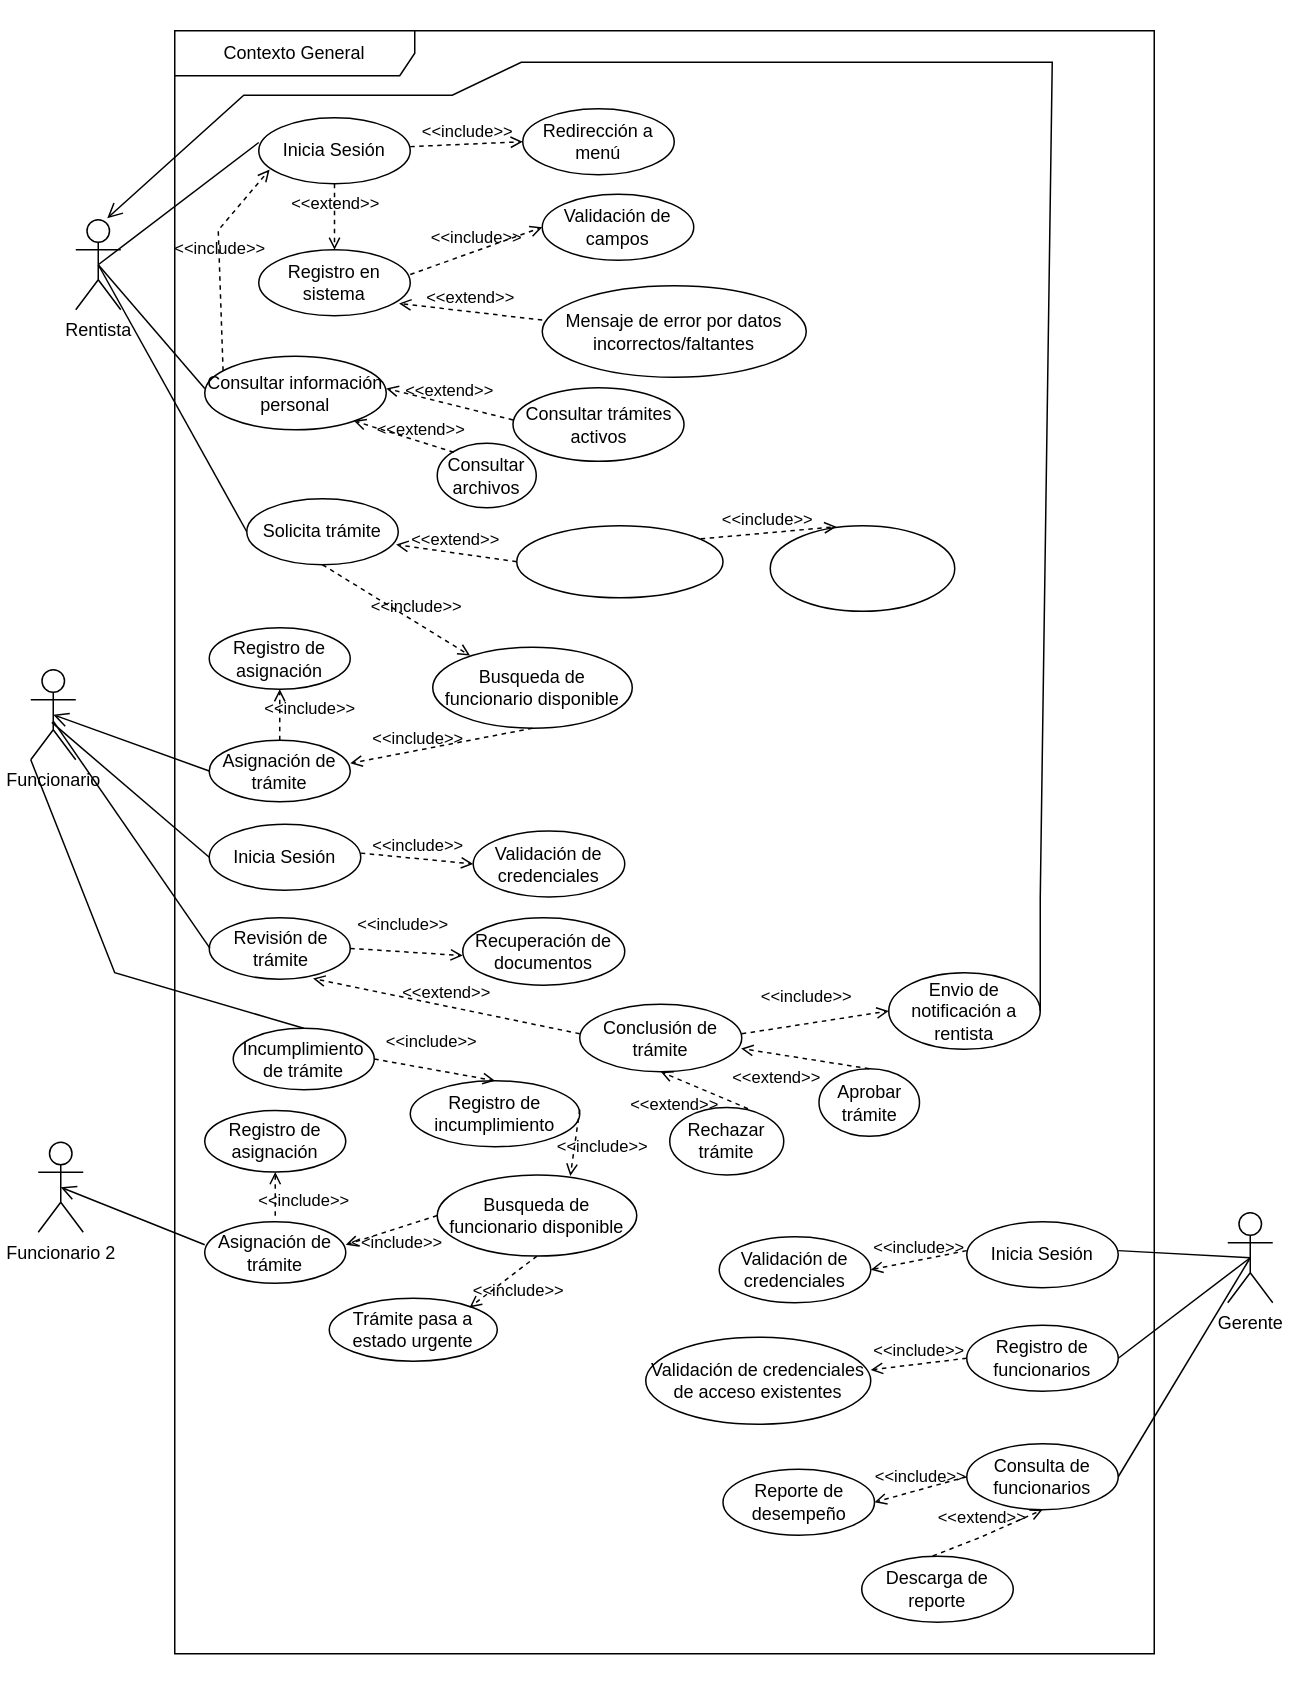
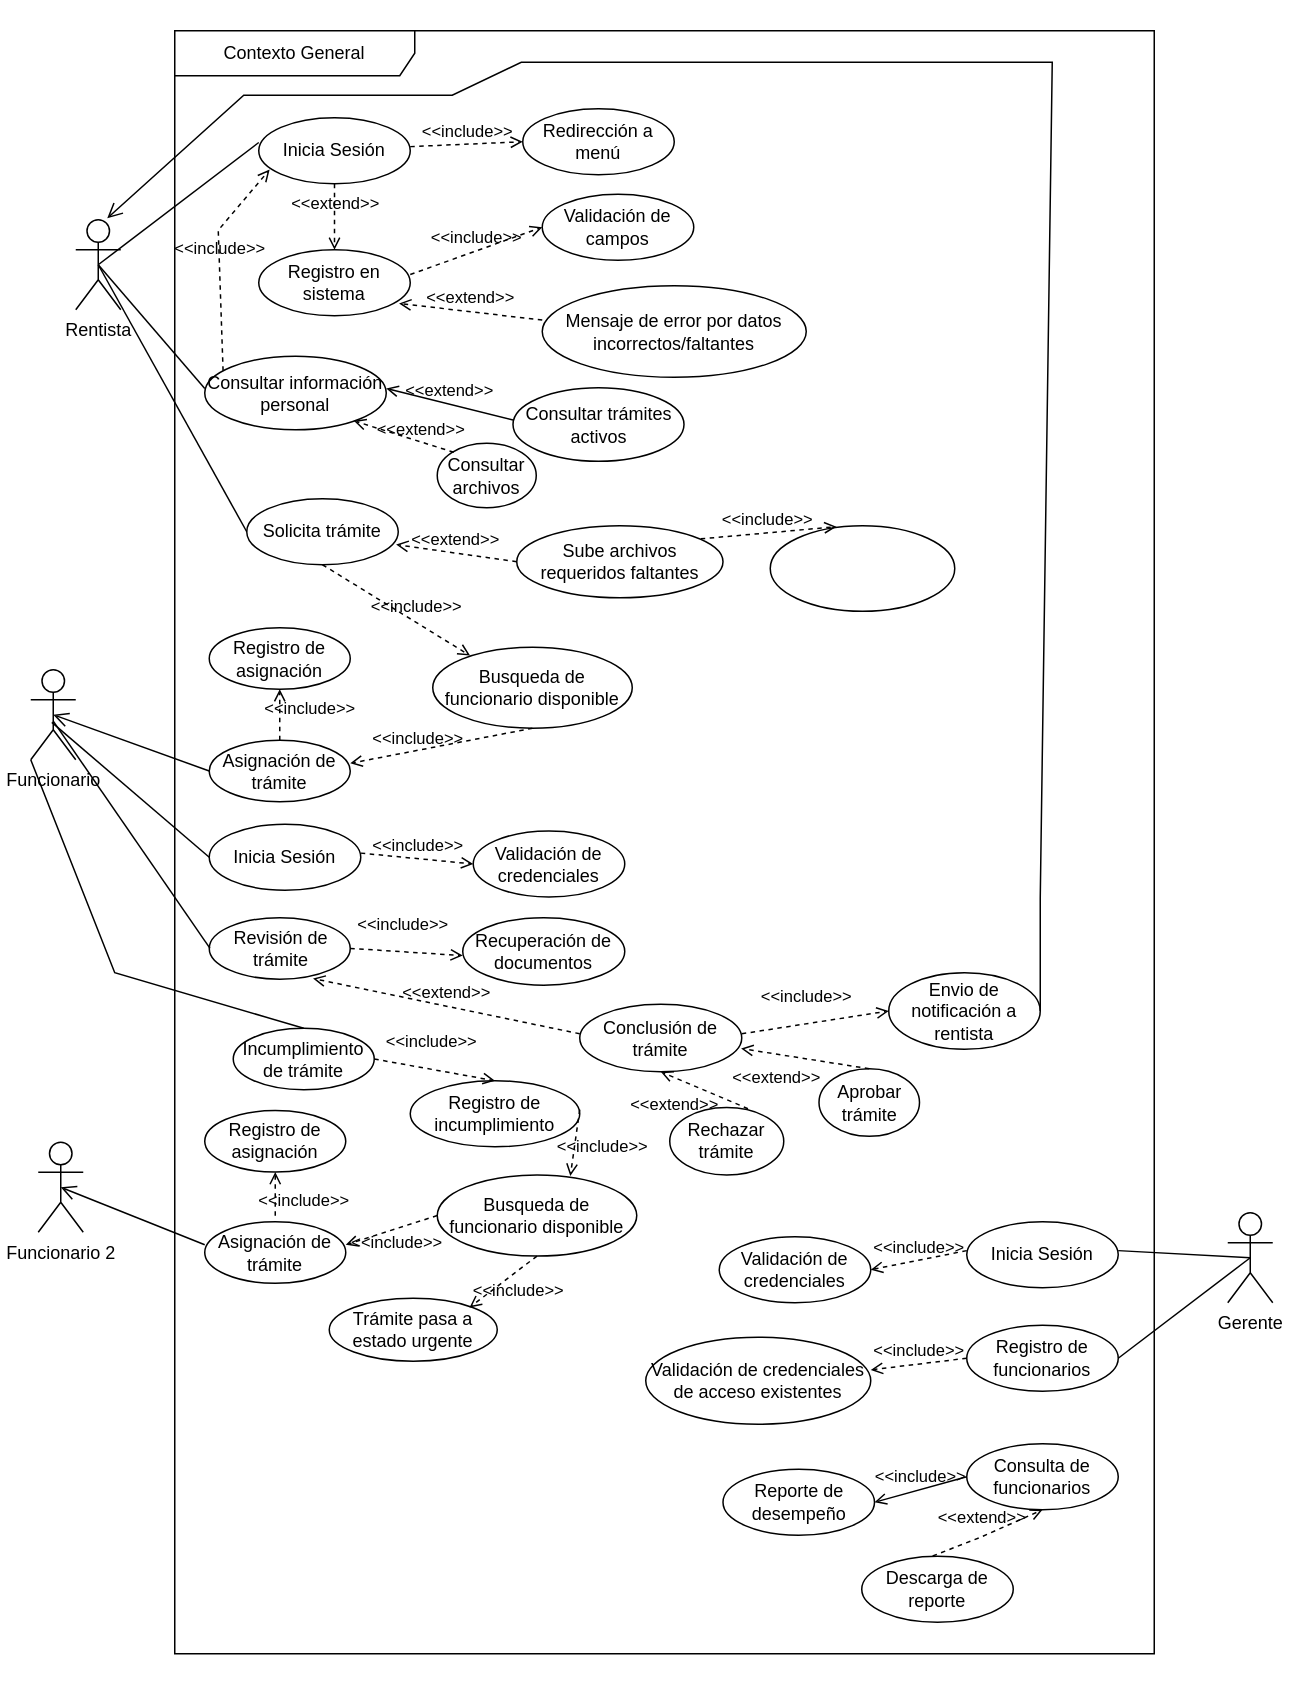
(450, 404) -> (450, 404)
none -> (620, 562)
(1202, 1338) -> none
(919, 1490) -> (919, 1490)
